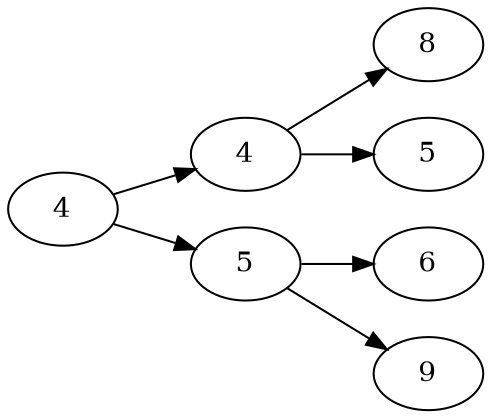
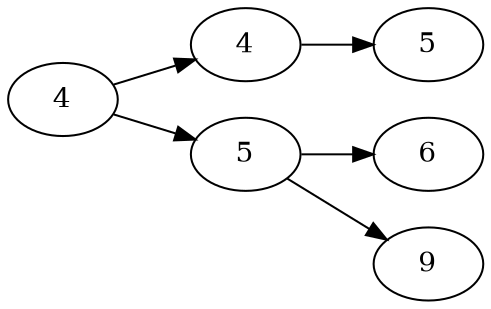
(428, 45) -> none
